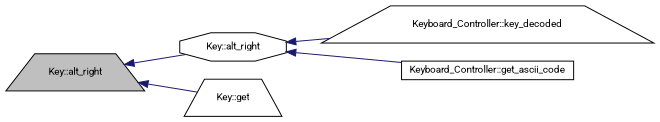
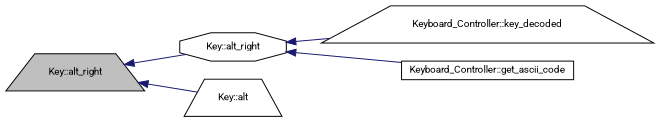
(233, 98) -> (233, 98)
